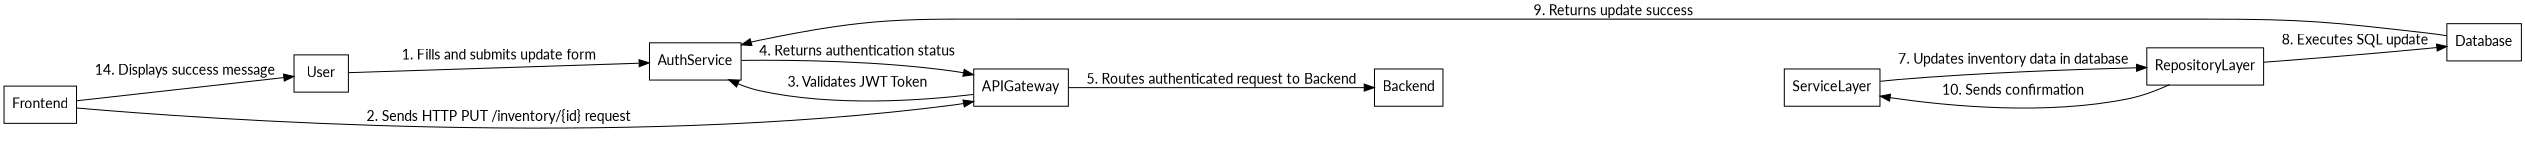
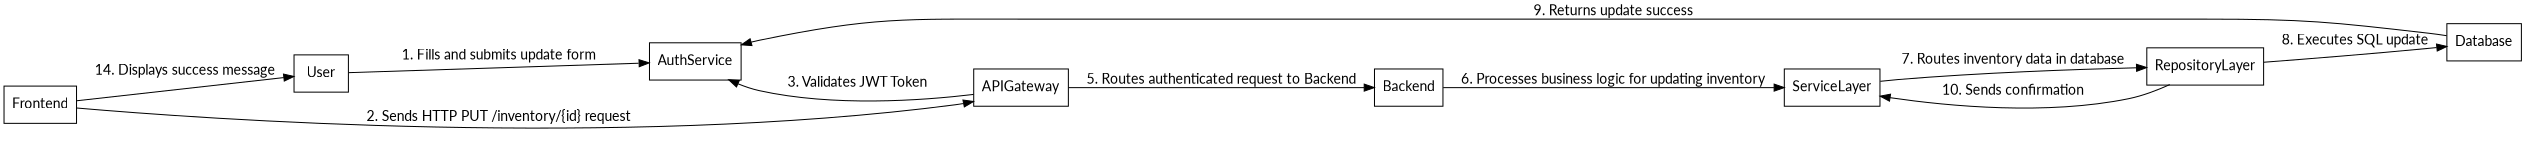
(2013, 60) -> (2013, 60)
(853, 62) -> none
none -> (1609, 88)
